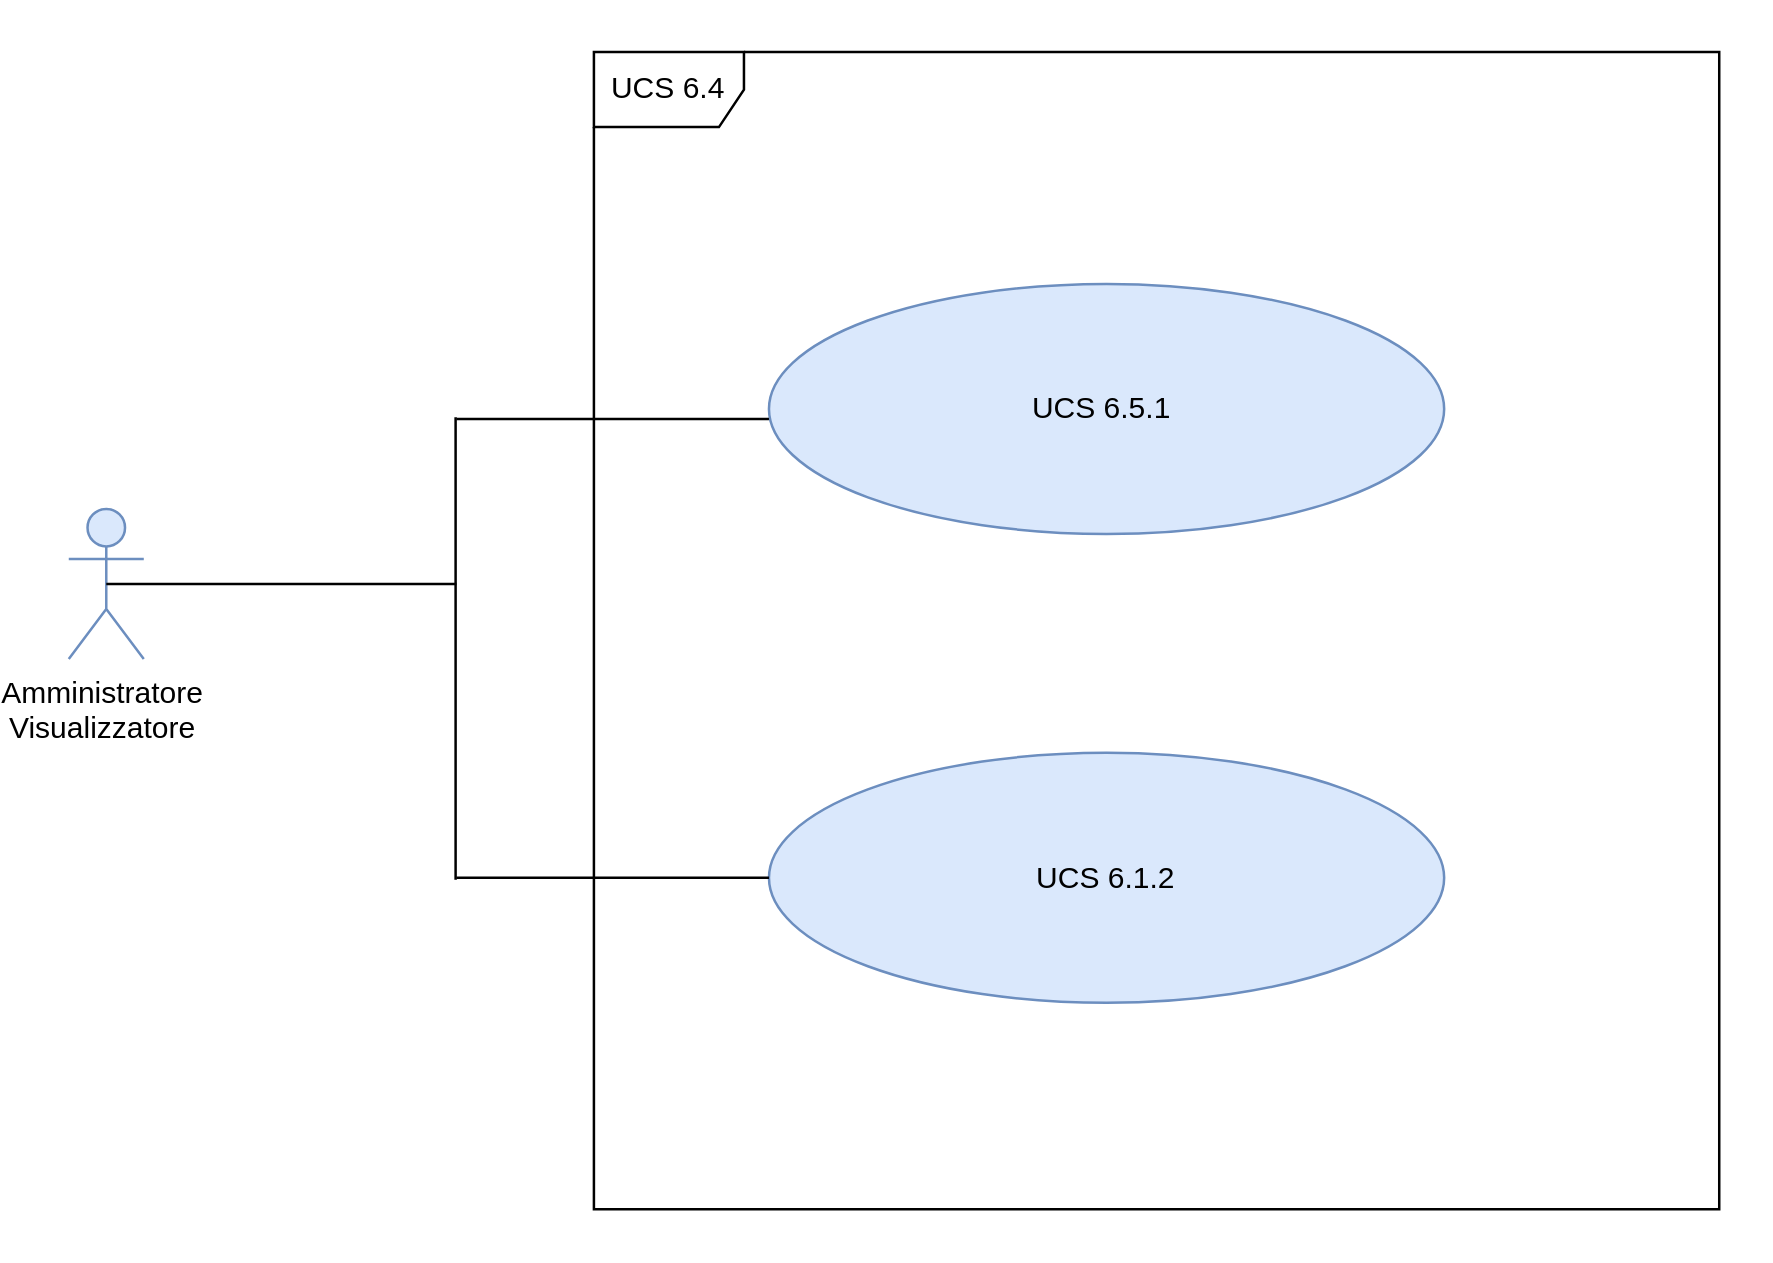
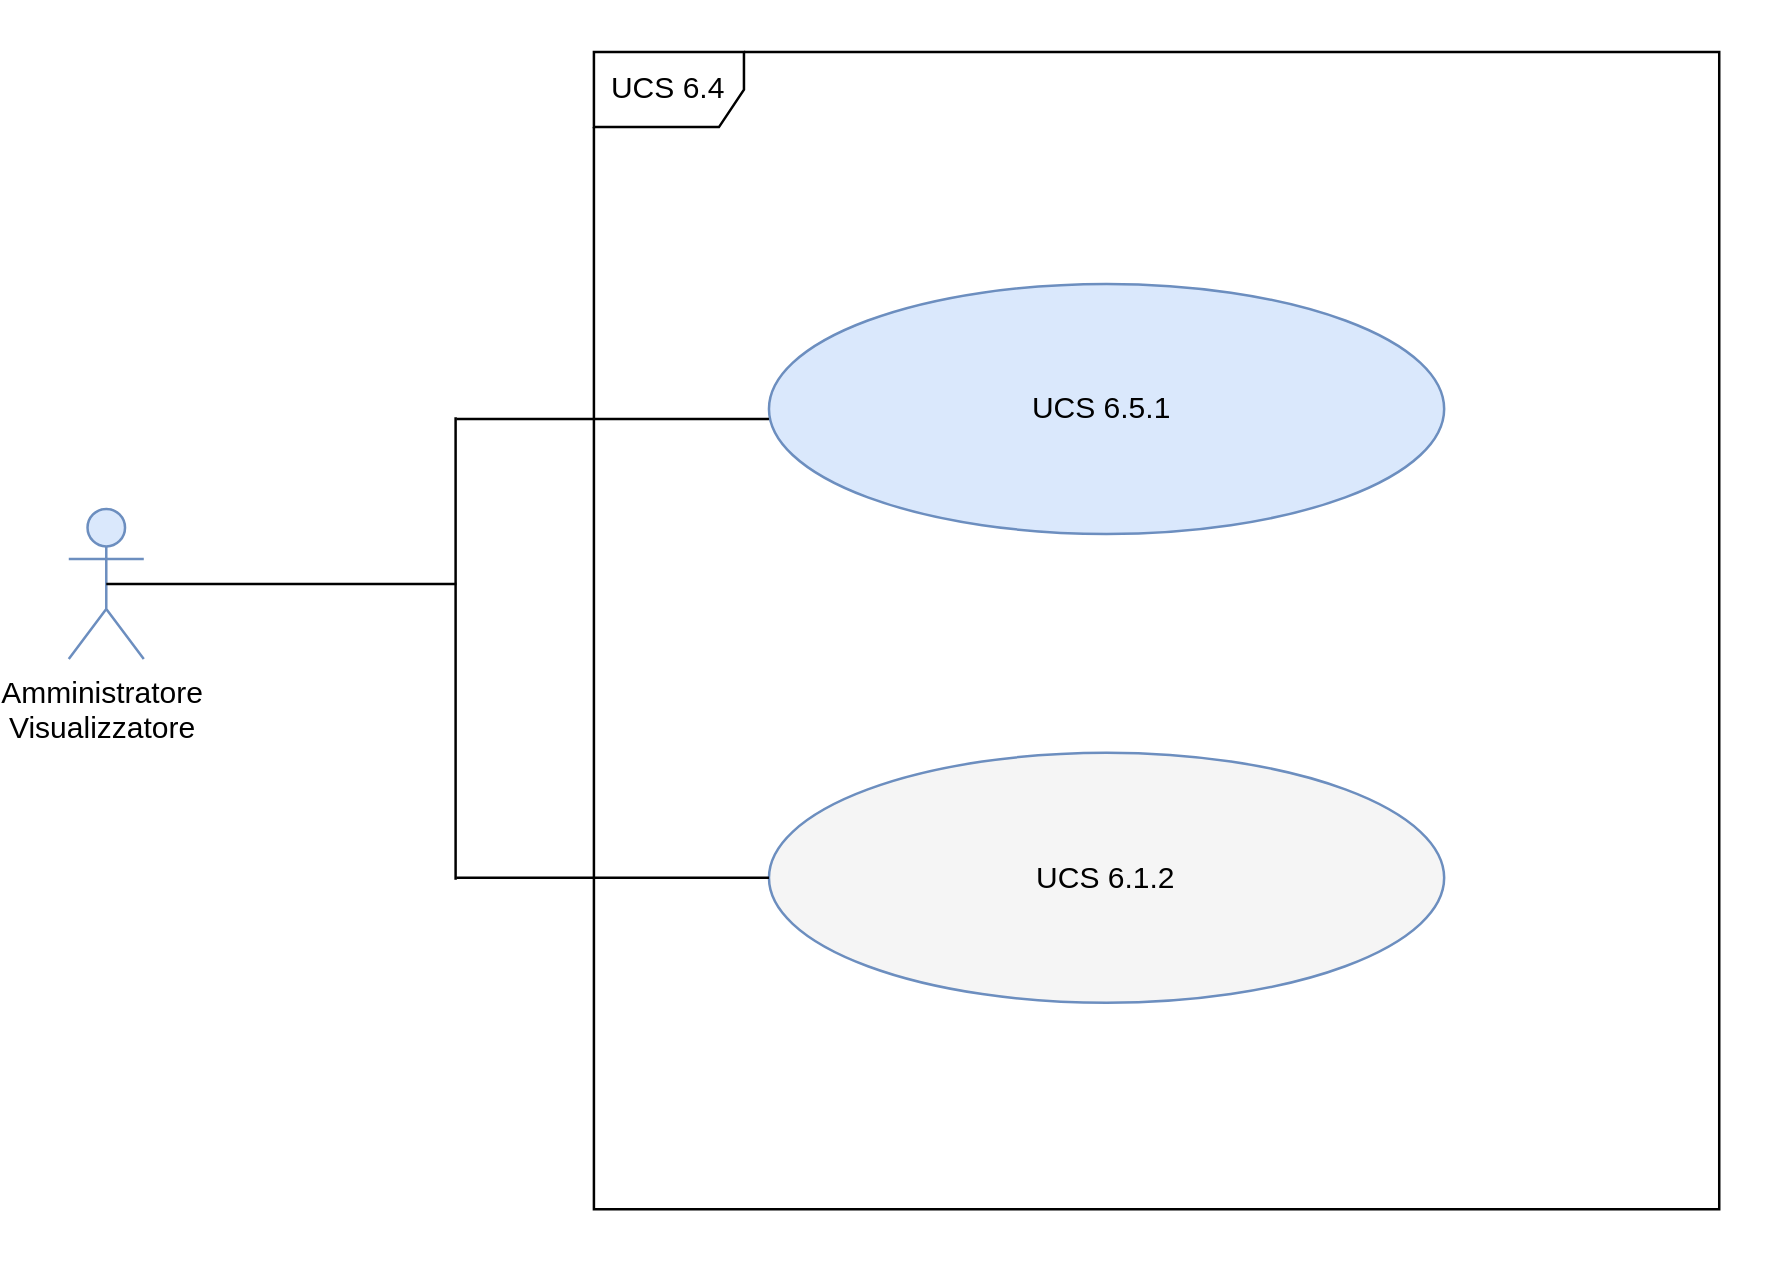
(1106, 878) -> (1106, 878)
